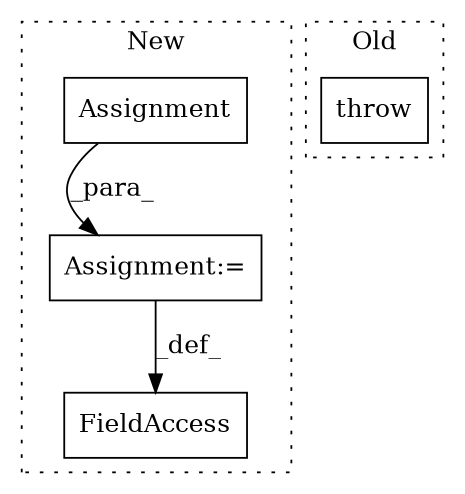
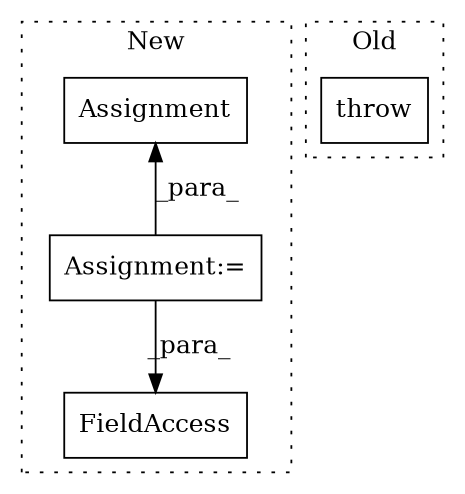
(69, 180) -> (156, 198)
(189, 347) -> (189, 347)
